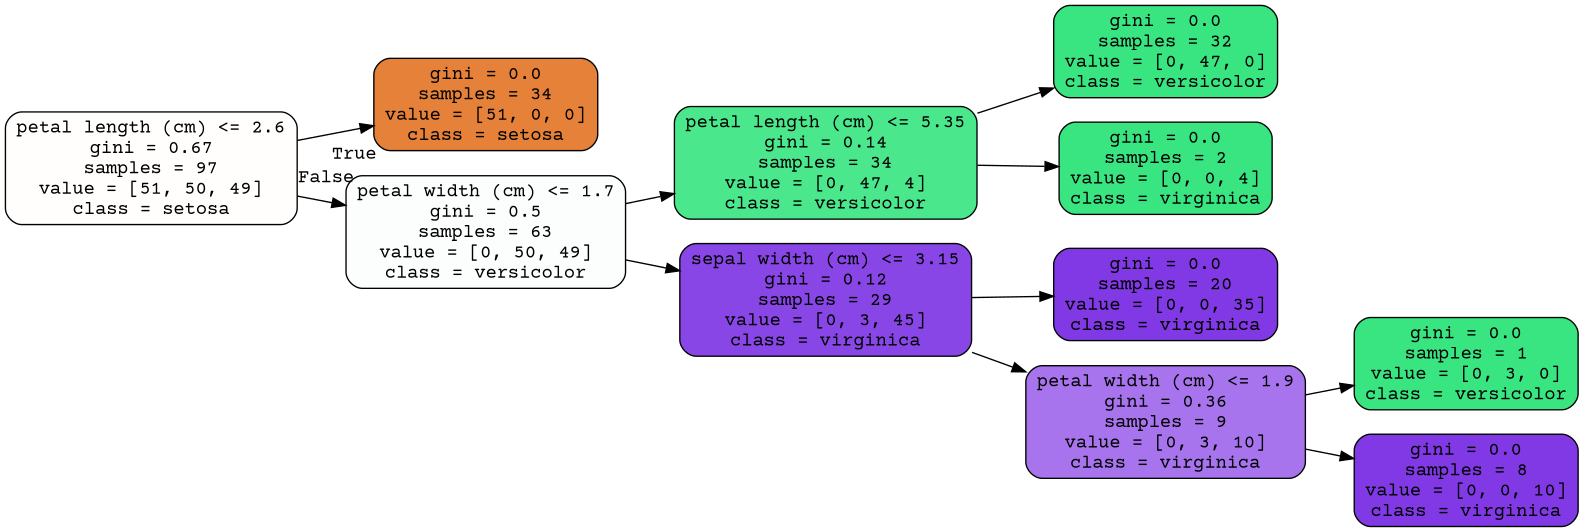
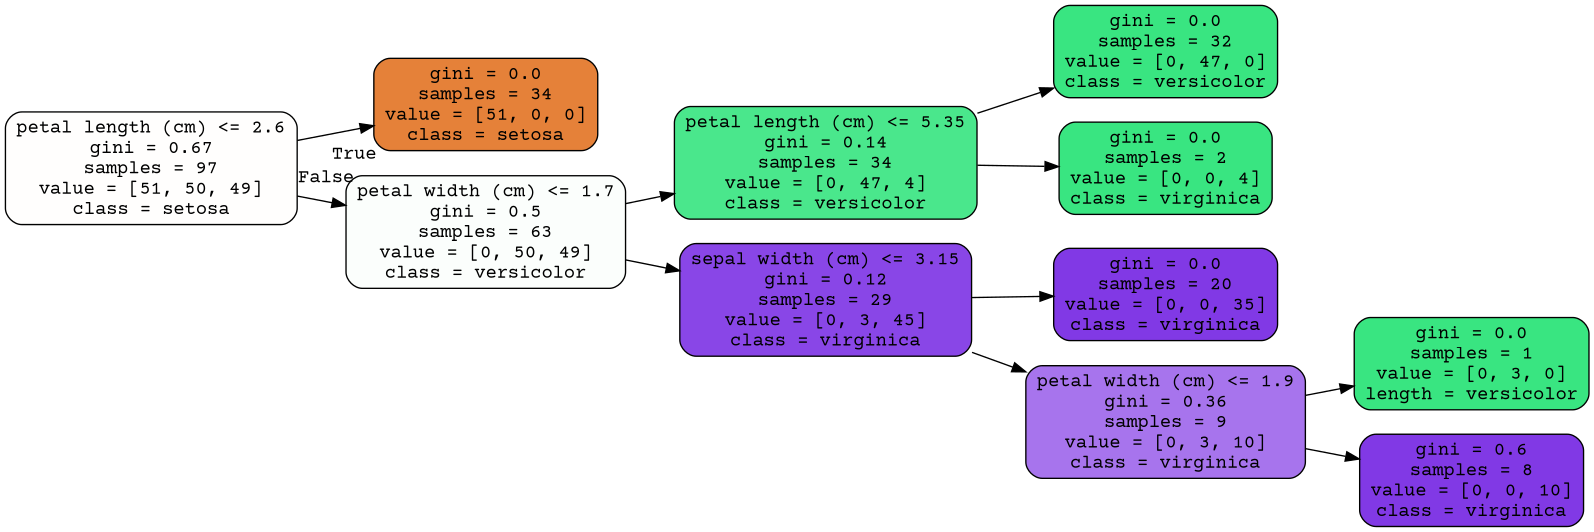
(1466, 364) -> (1472, 364)
(1466, 480) -> (1472, 480)
